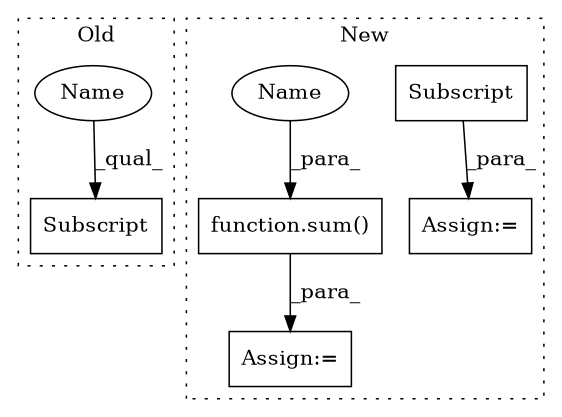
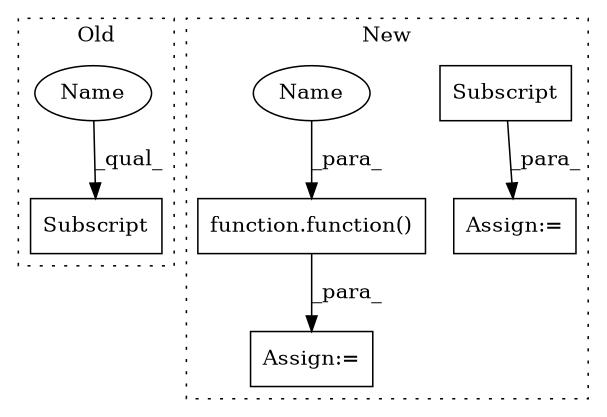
(290, 226) -> (312, 226)
